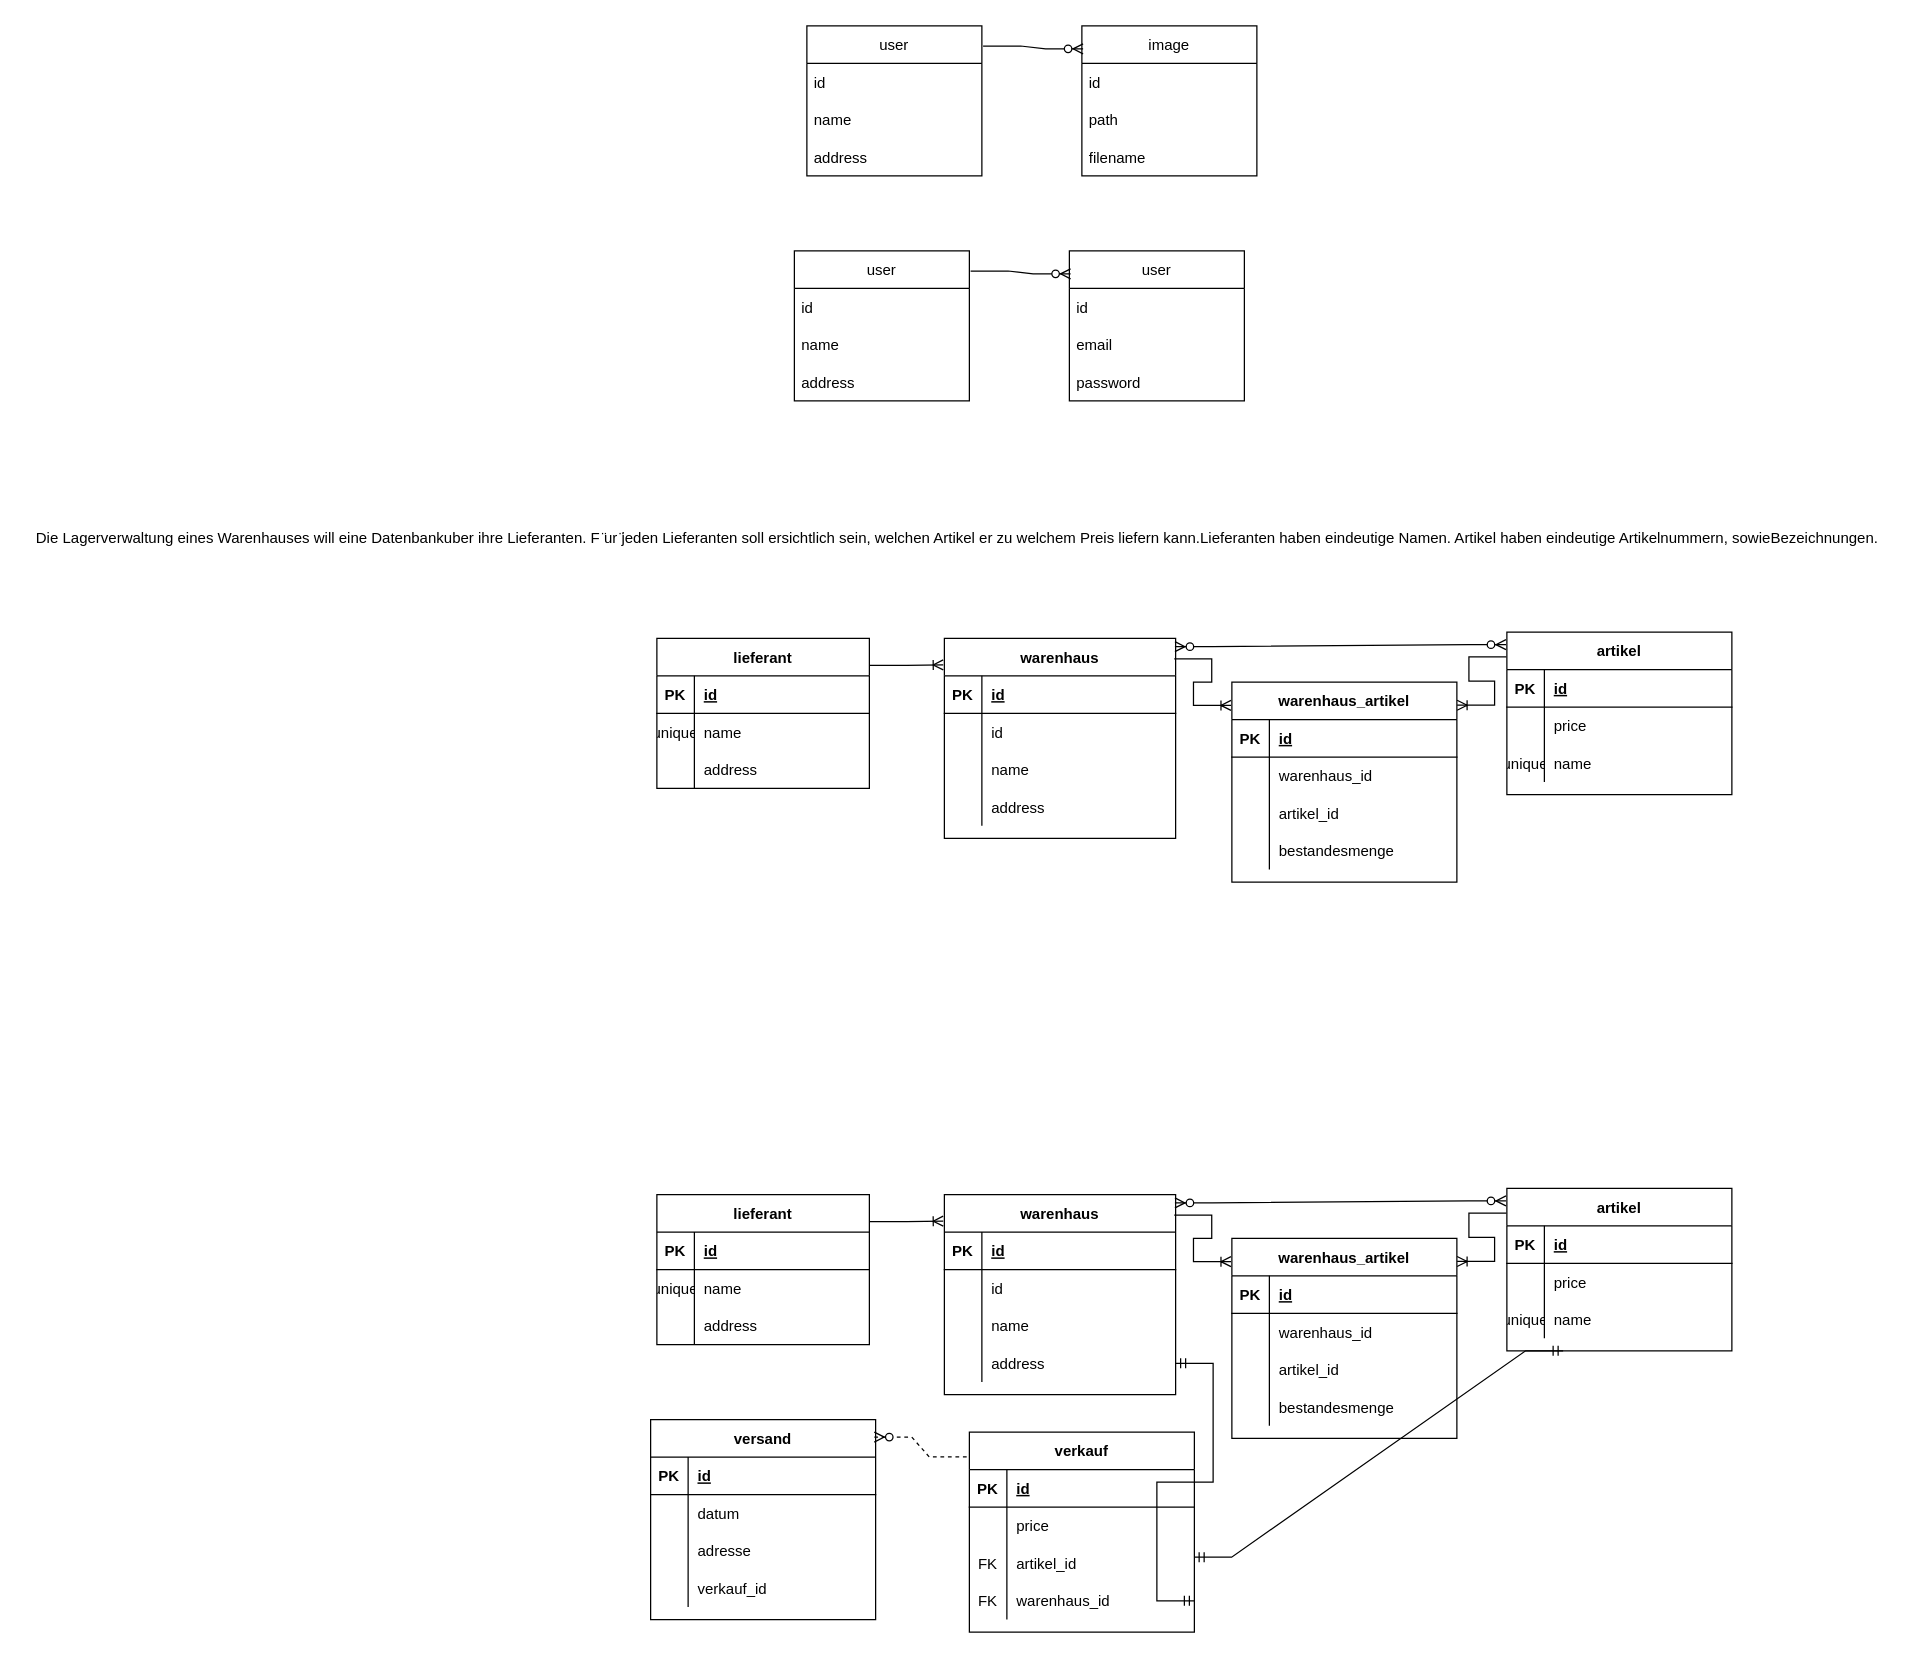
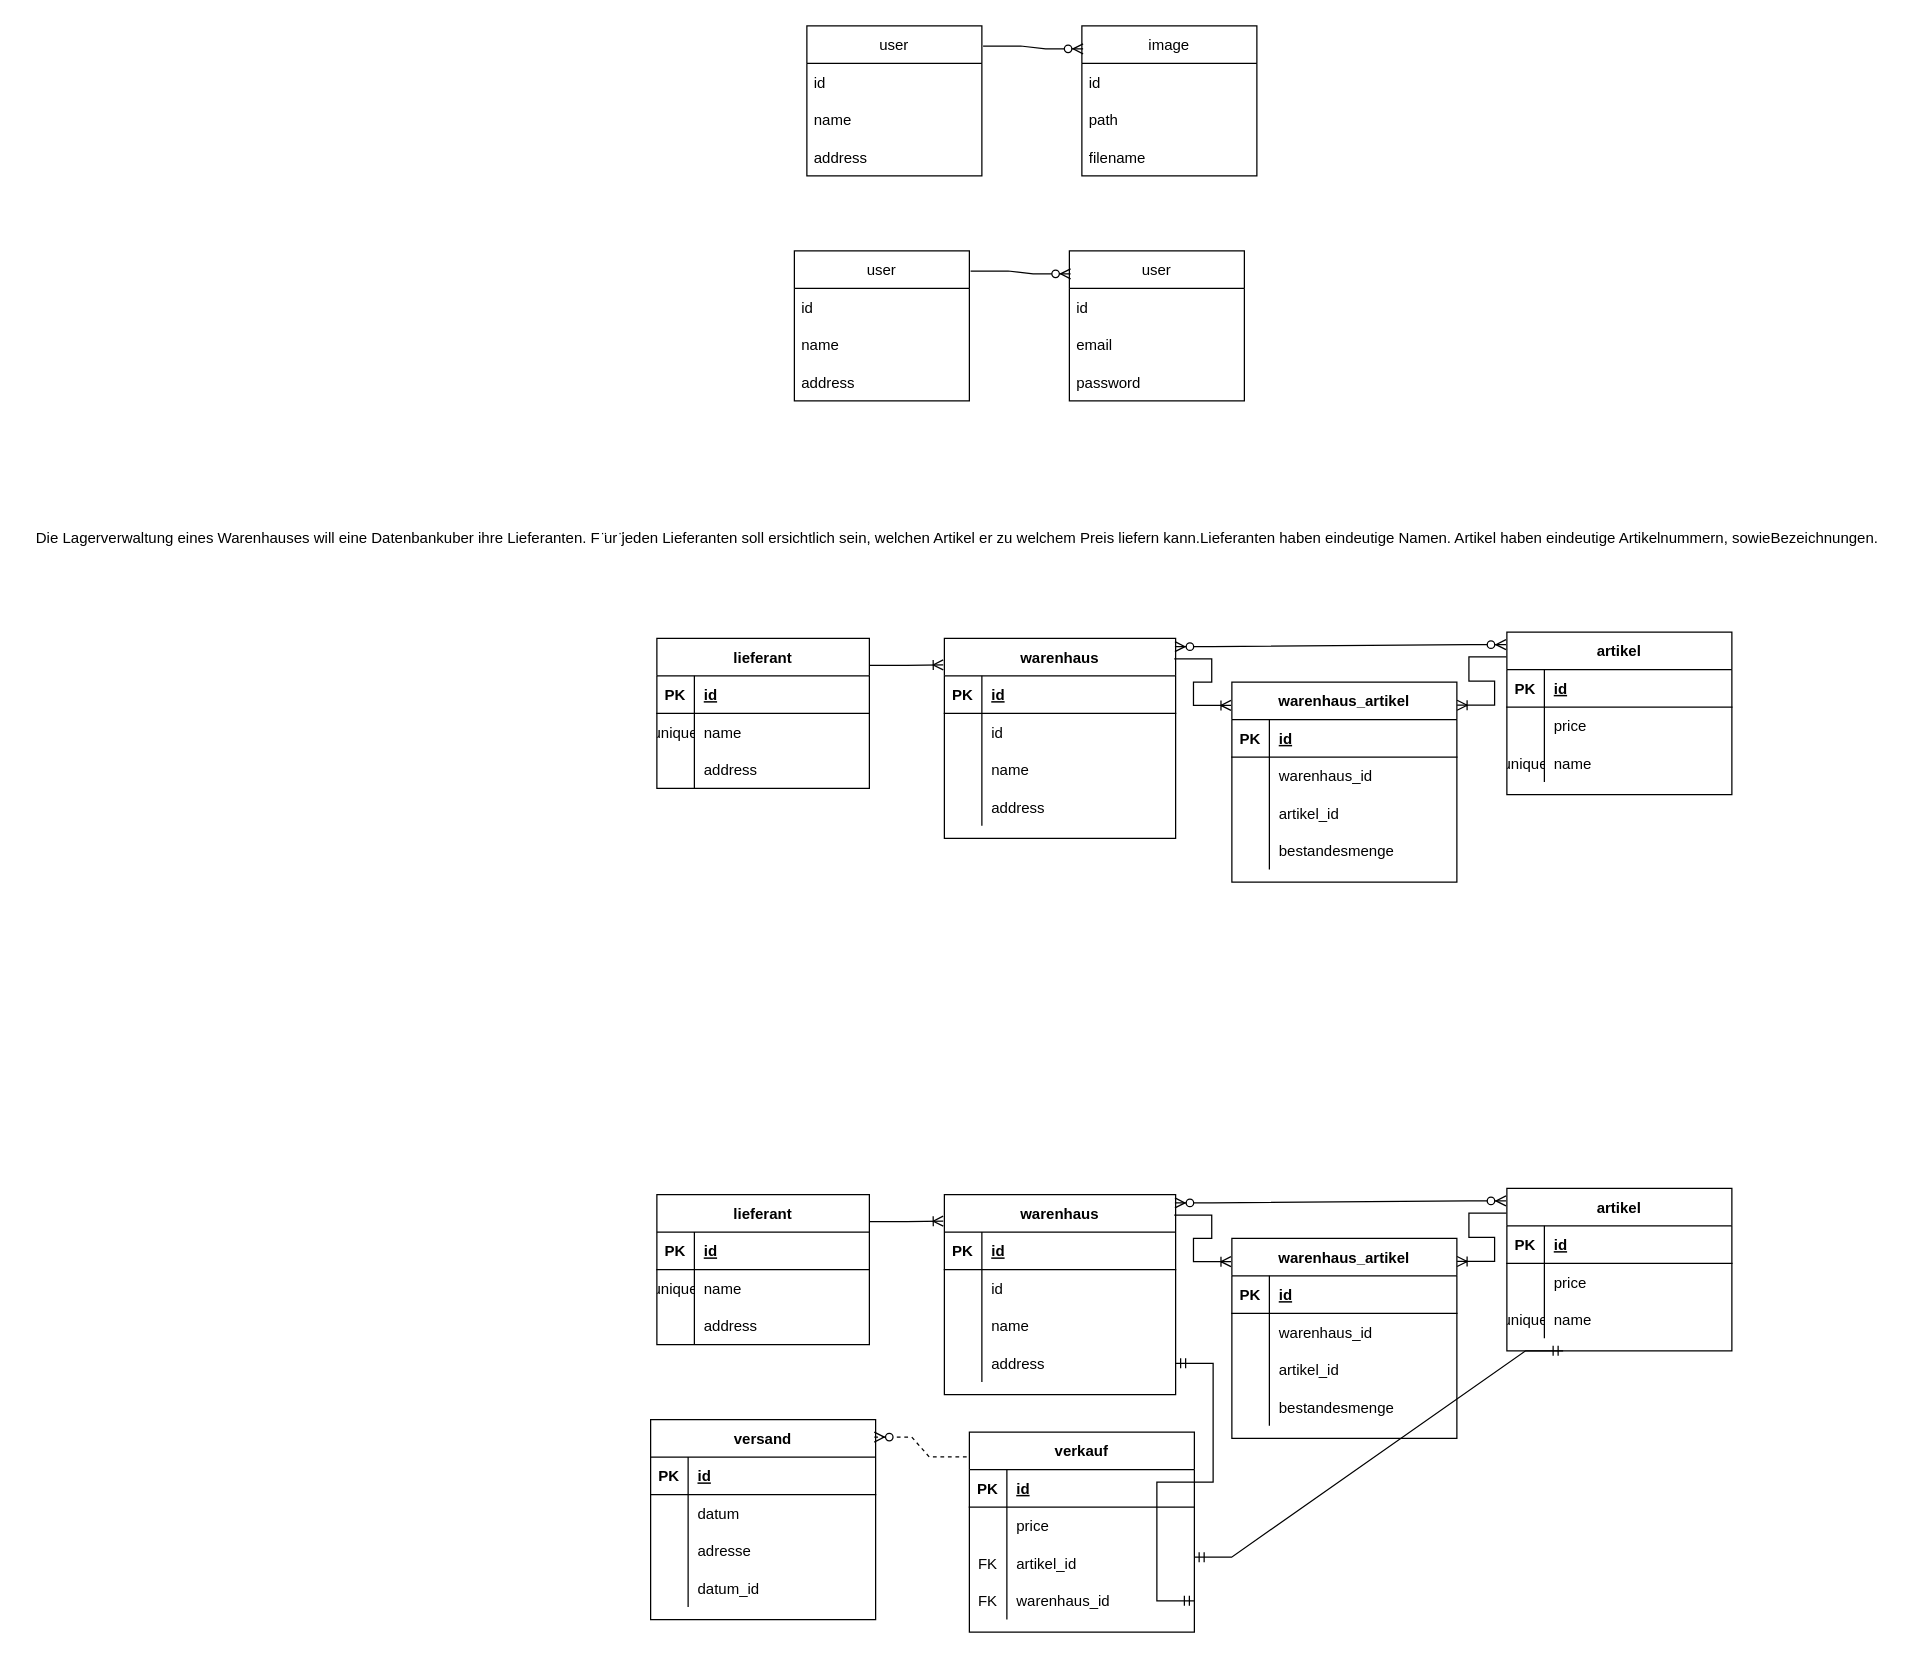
(738, 1589) -> (729, 1589)
